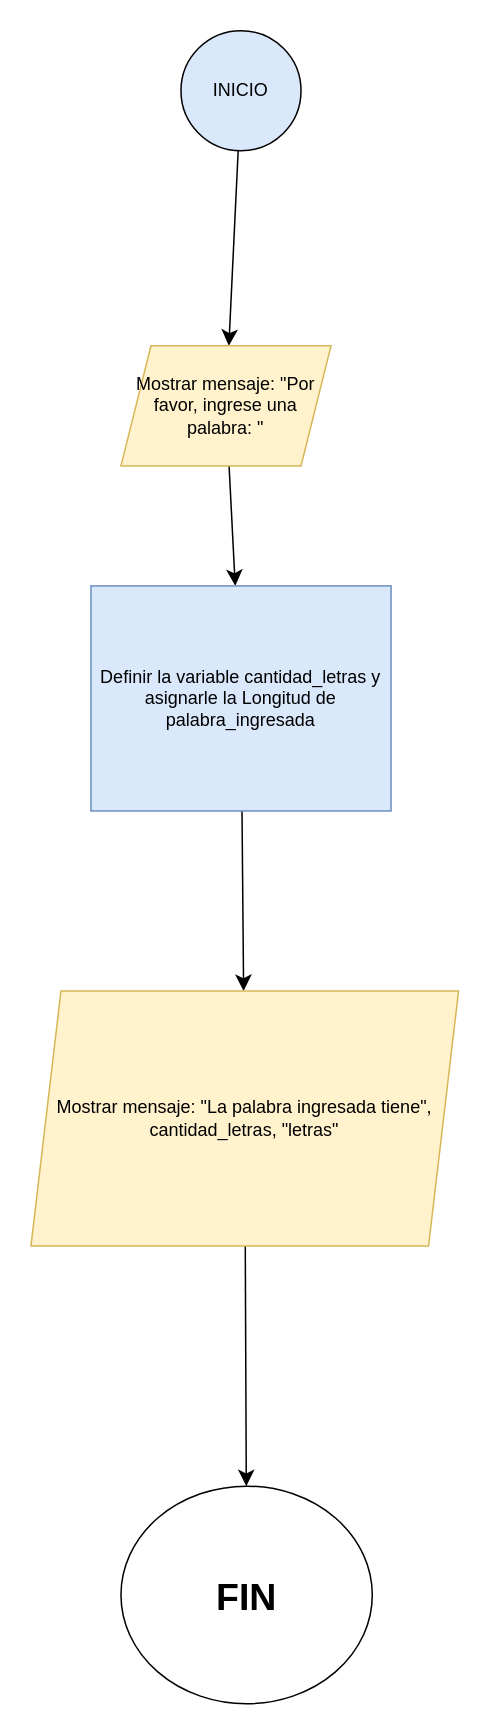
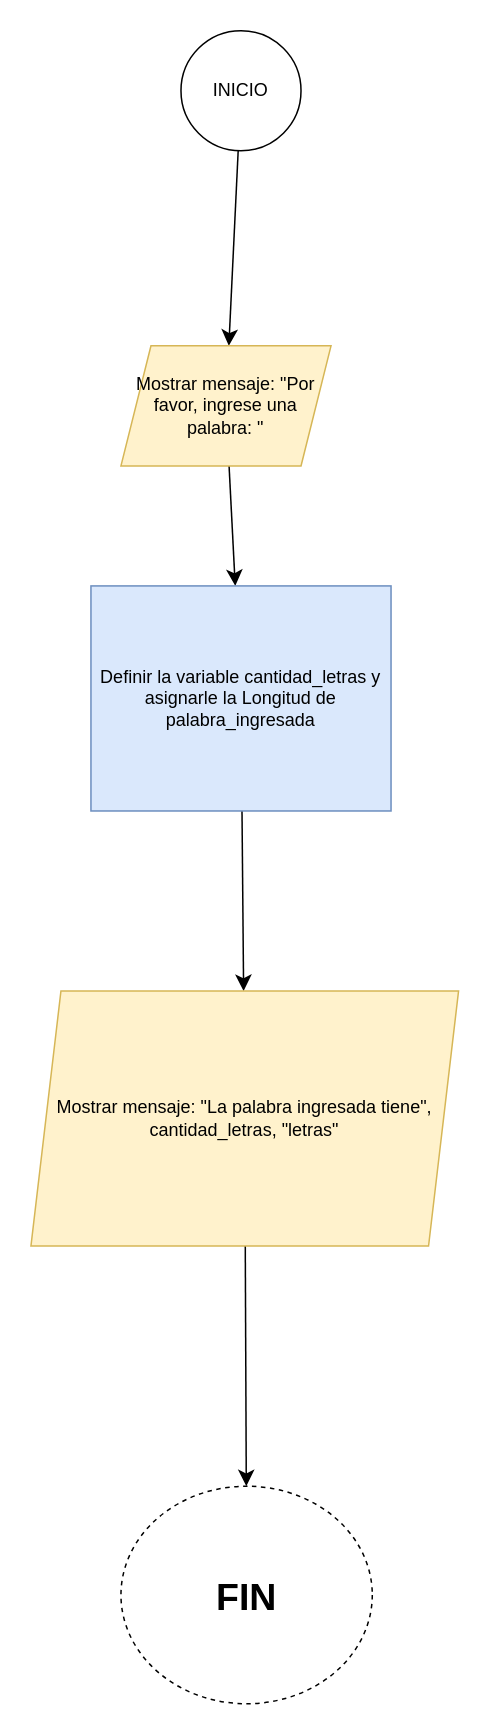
(241, 91) -> (241, 91)
(246, 1595) -> (246, 1595)
